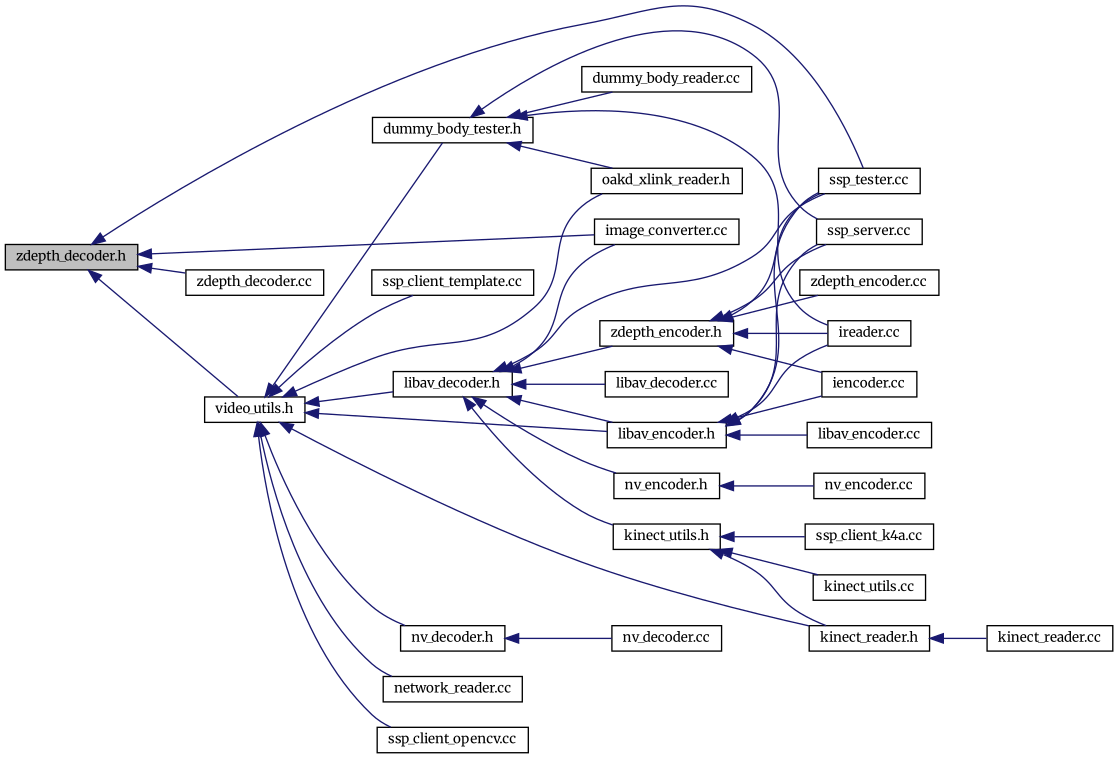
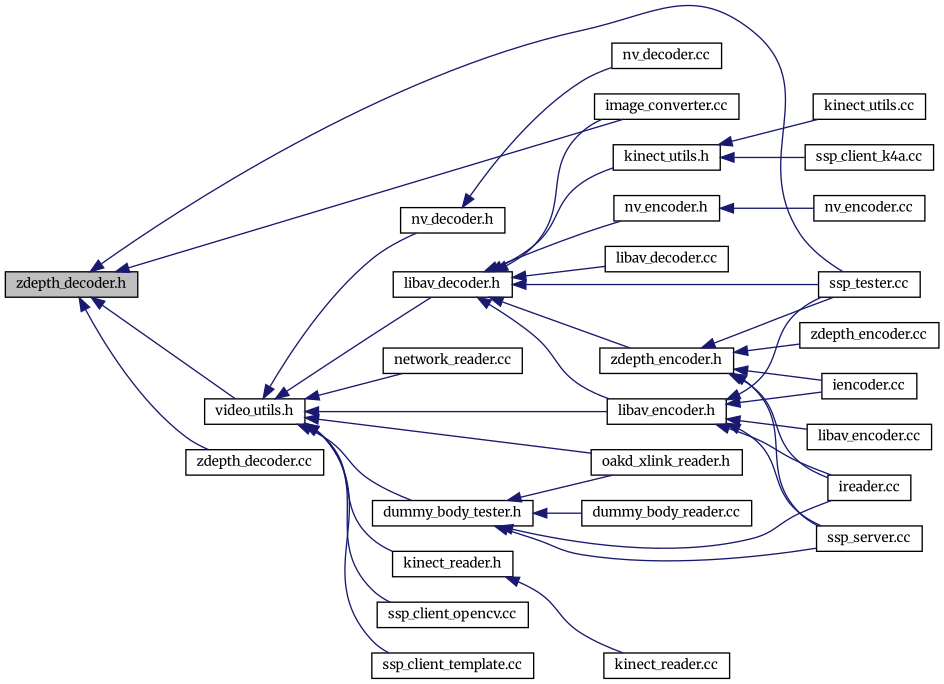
(775, 590) -> none
